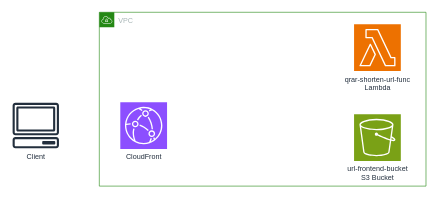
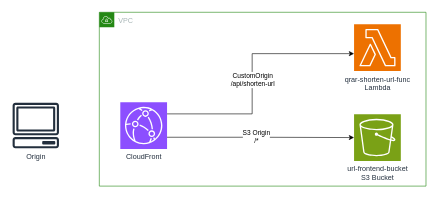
none -> (300, 54)
none -> (317, 138)
(36, 157) -> (36, 157)
